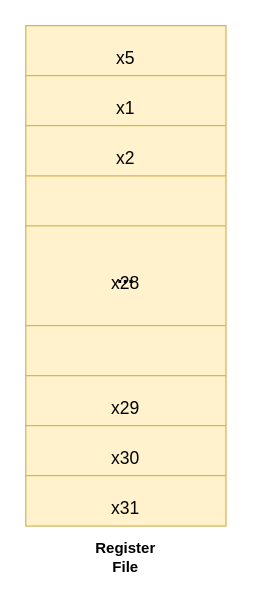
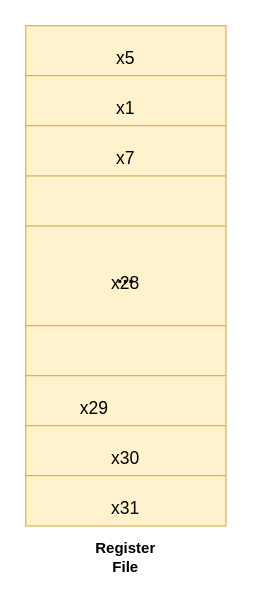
(126, 157) -> (126, 157)
(126, 407) -> (94, 407)
